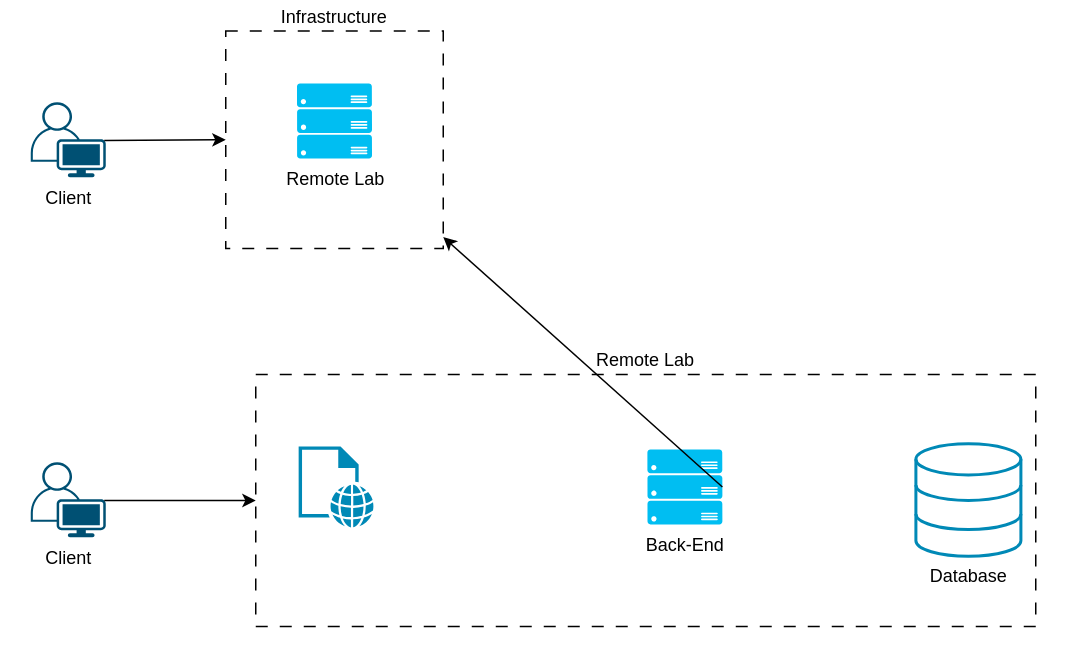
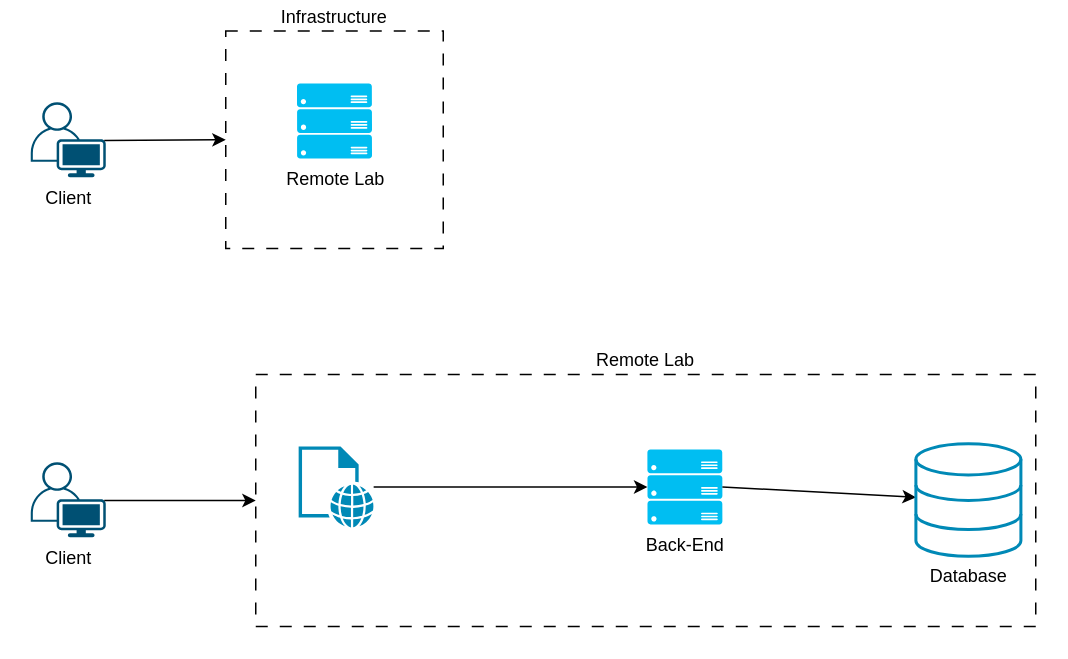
(587, 365) -> (814, 492)
none -> (506, 487)
